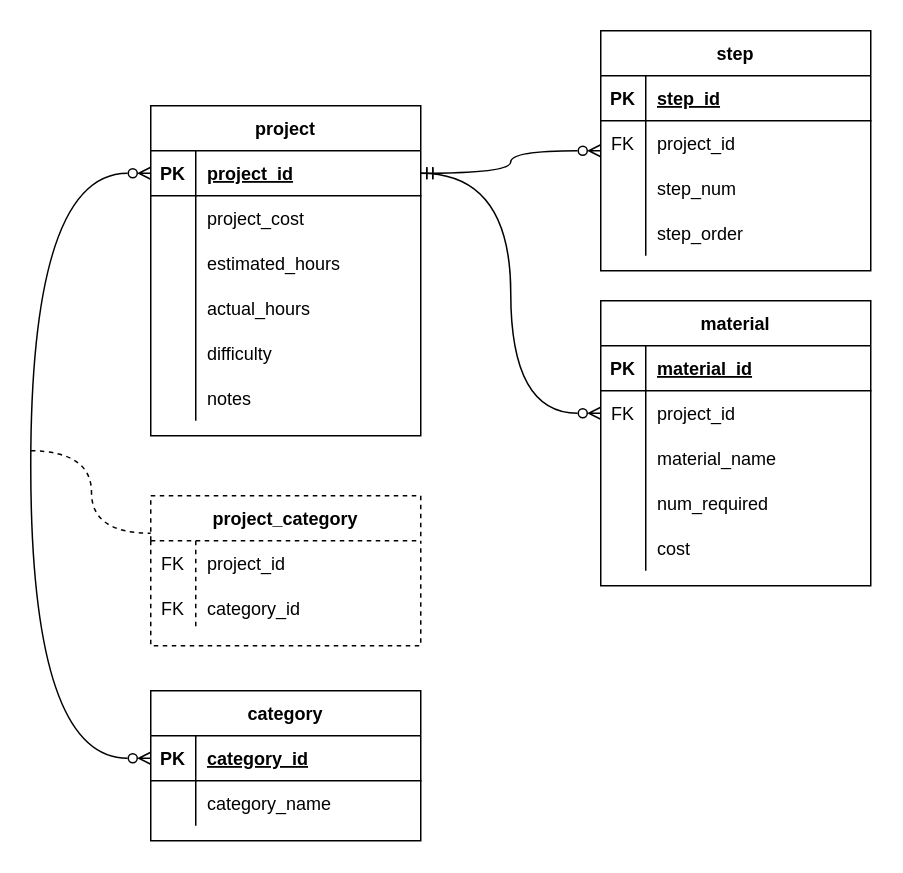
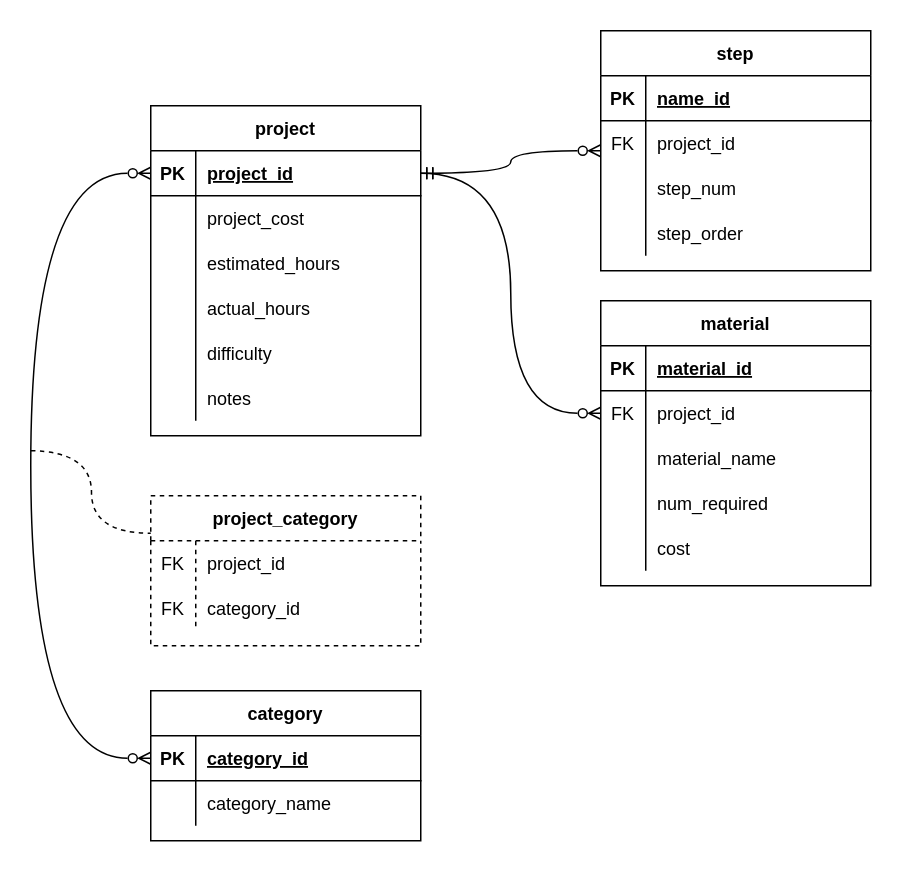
(690, 99) -> (690, 99)
